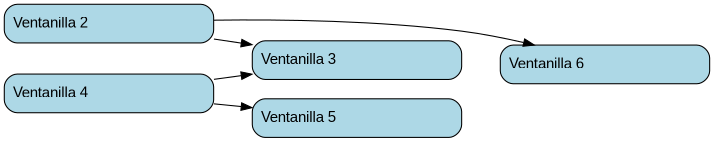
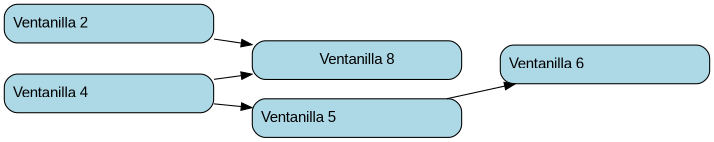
(369, 23) -> (476, 92)
(357, 60) -> (357, 60)
